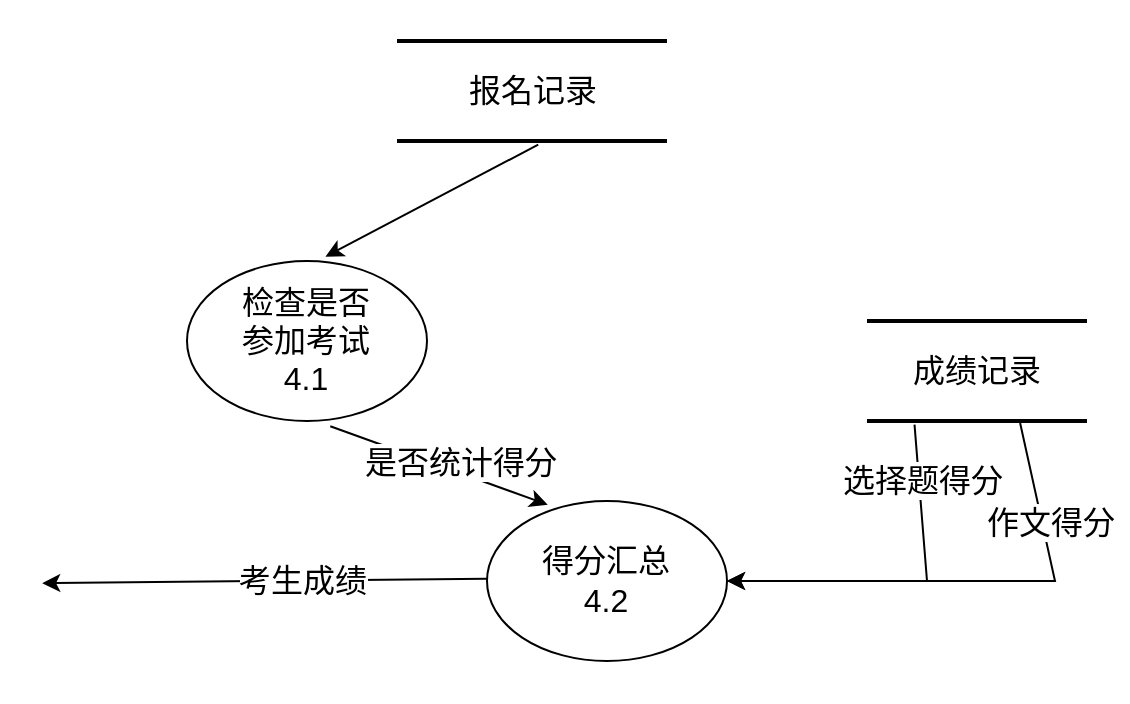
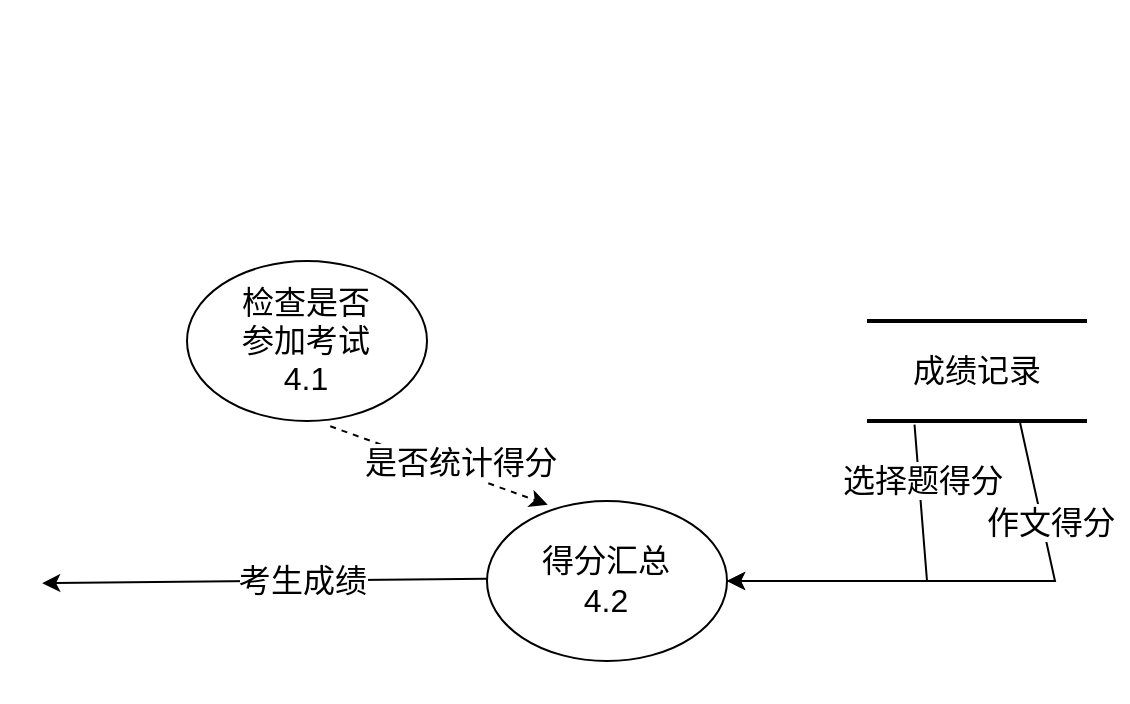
(532, 91) -> none
(438, 197) -> none
(507, 490) -> (507, 490)
